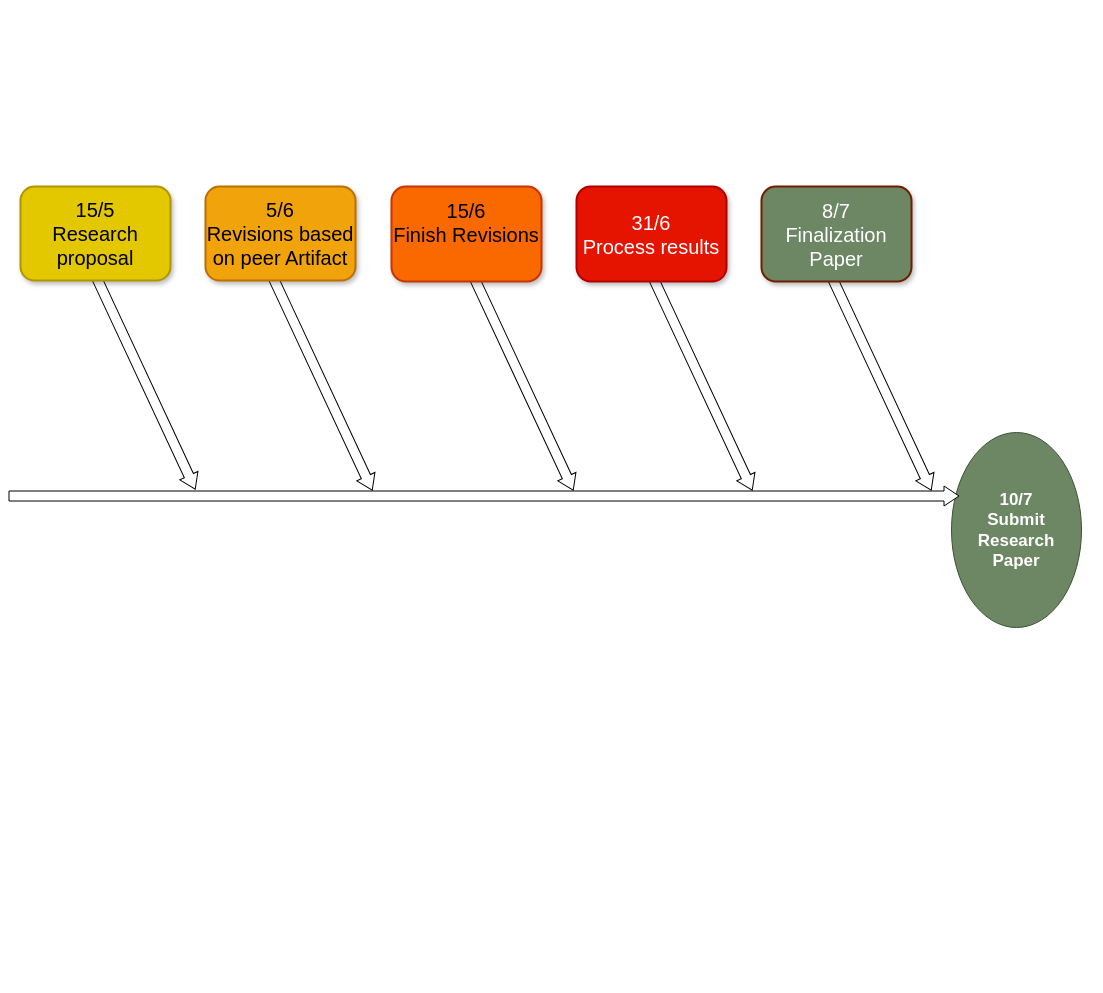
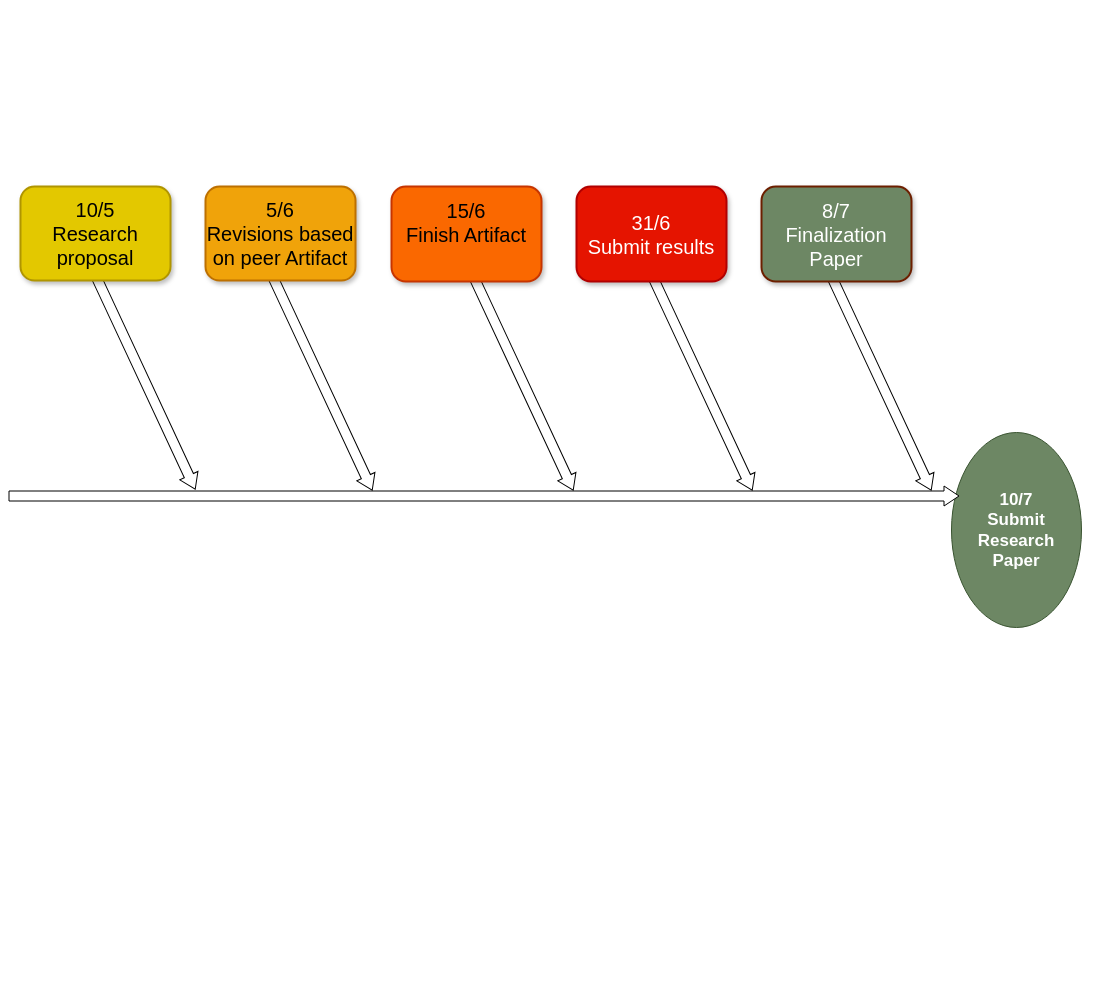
(96, 234) -> (96, 234)
(467, 235) -> (467, 235)
(652, 235) -> (652, 235)
